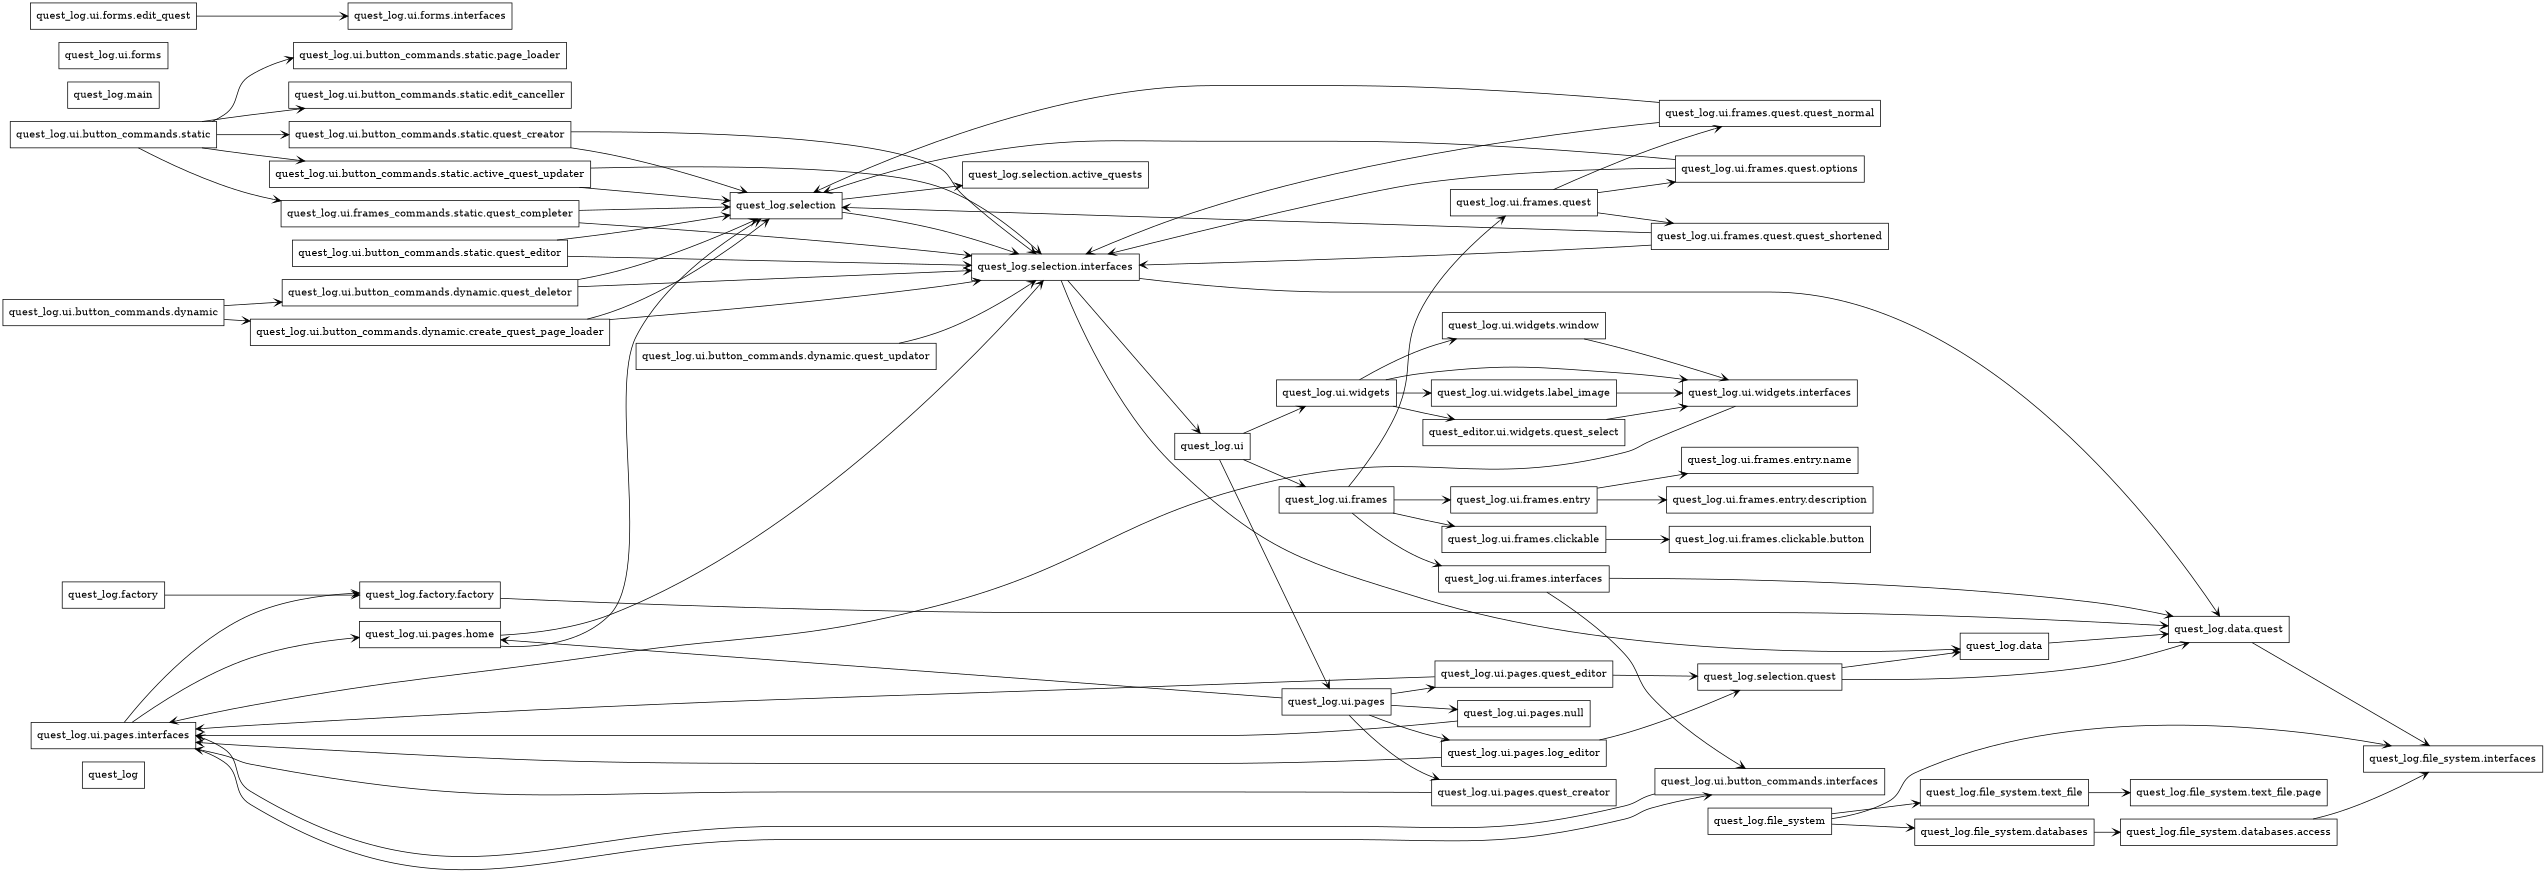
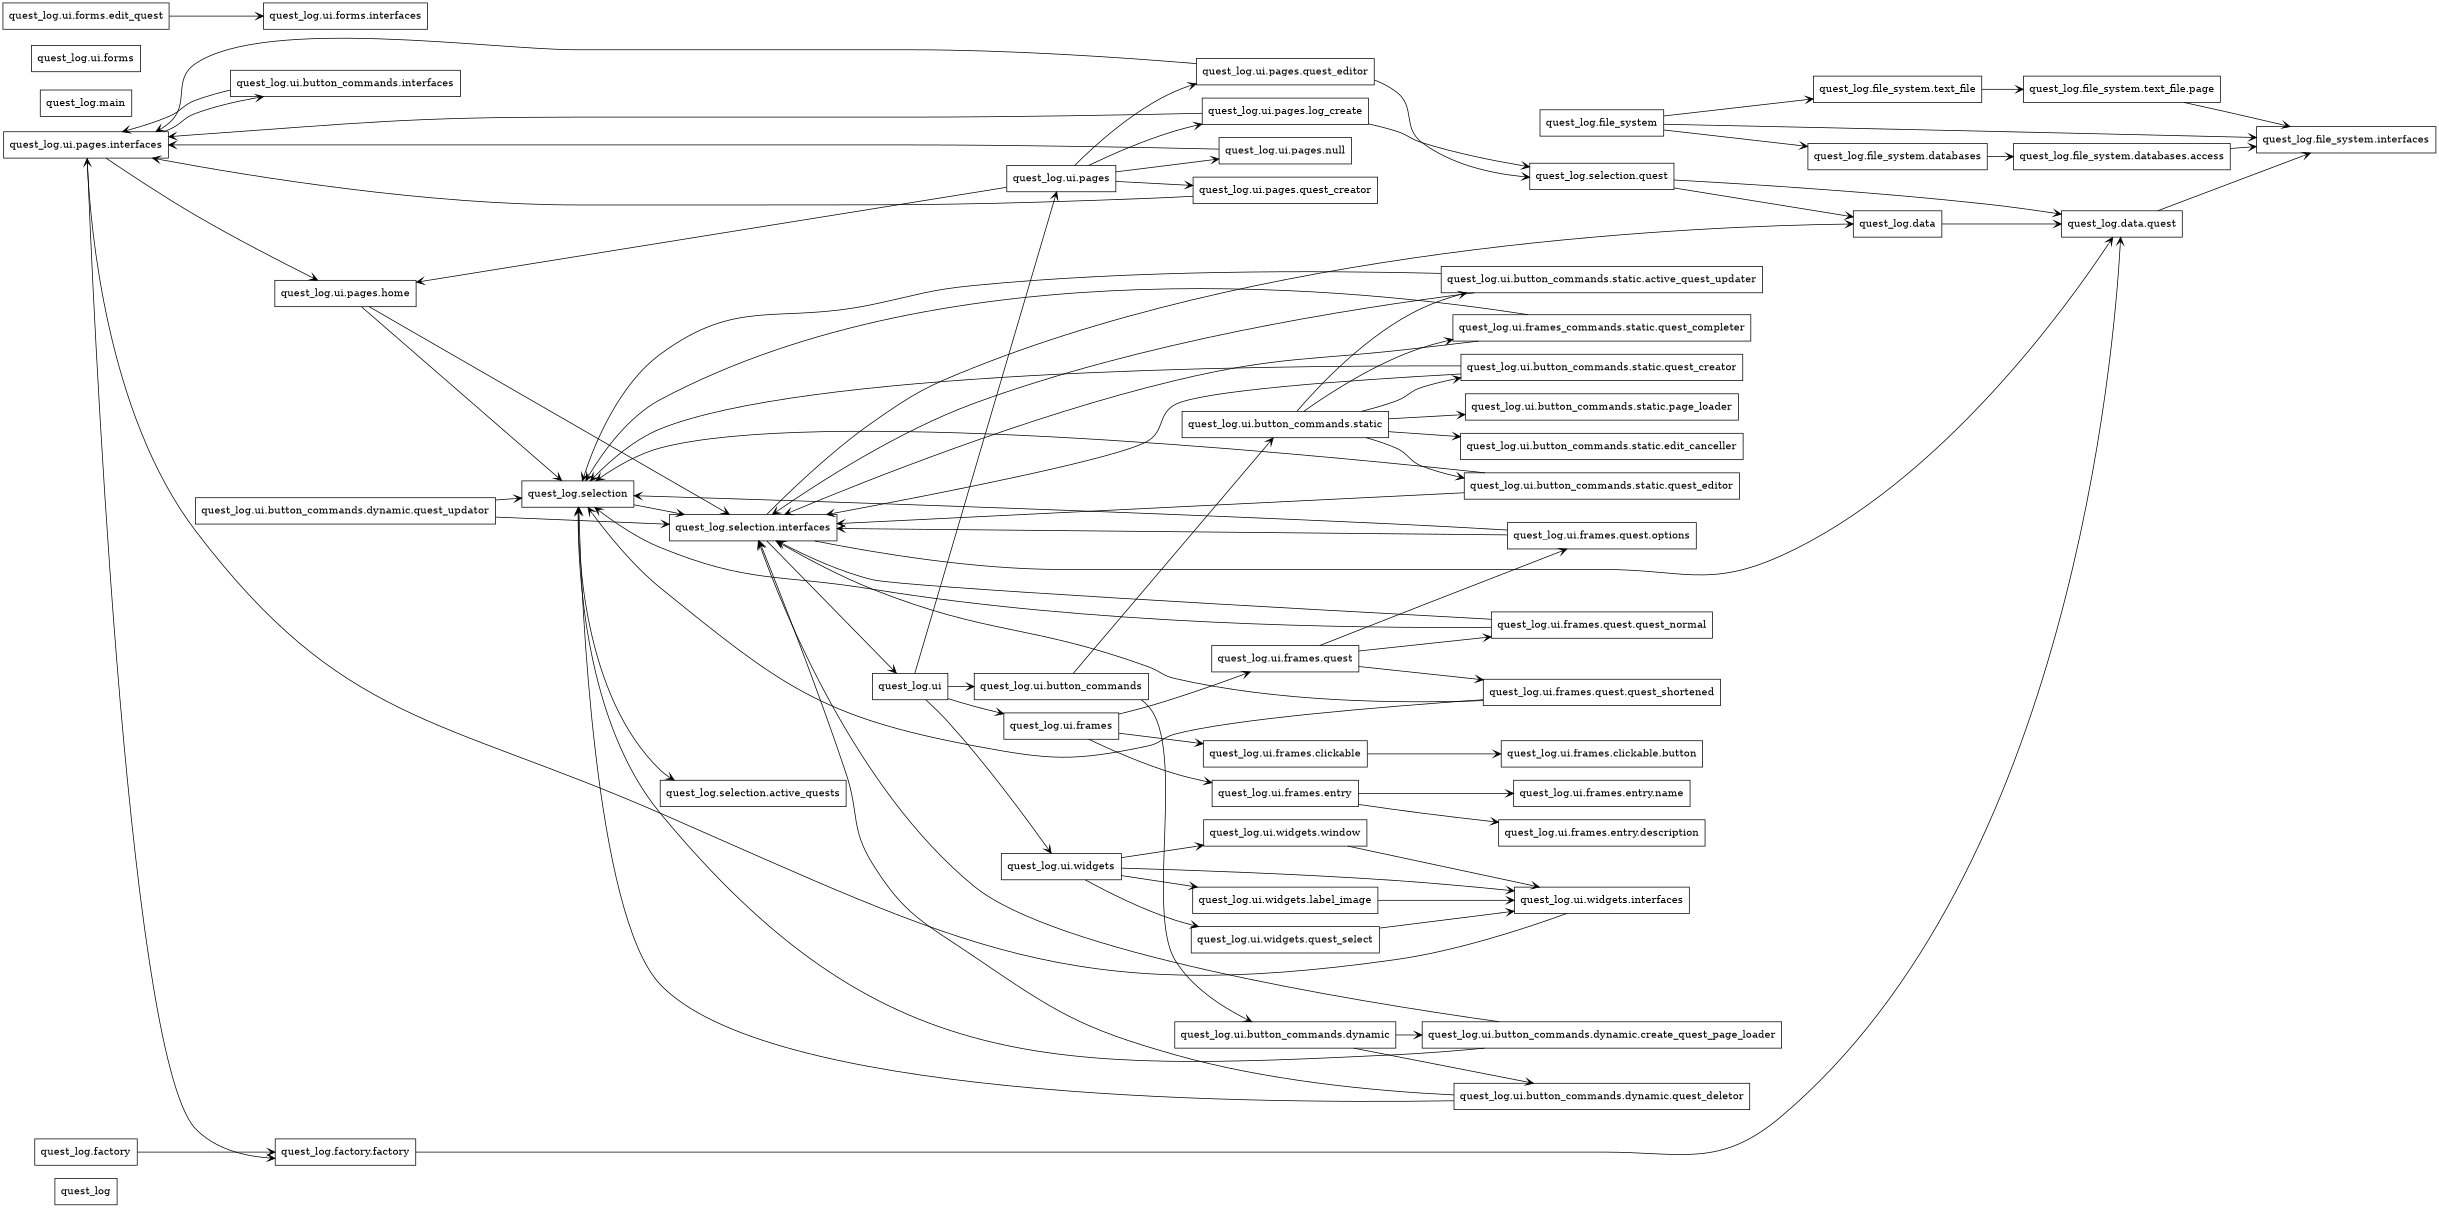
none -> (2234, 113)
(1524, 433) -> (1285, 940)
none -> (1411, 459)
none -> (505, 499)
(1524, 579) -> none
none -> (1061, 687)
(1524, 753) -> (1285, 111)
